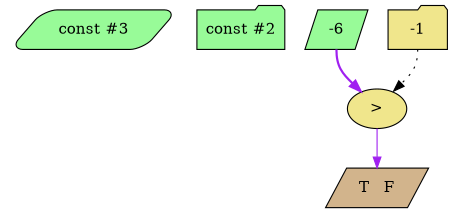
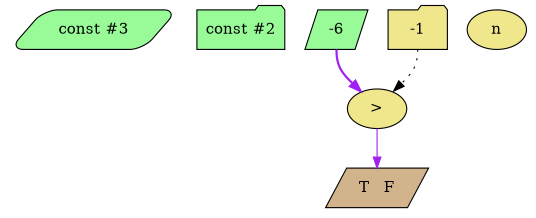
none -> (497, 30)
